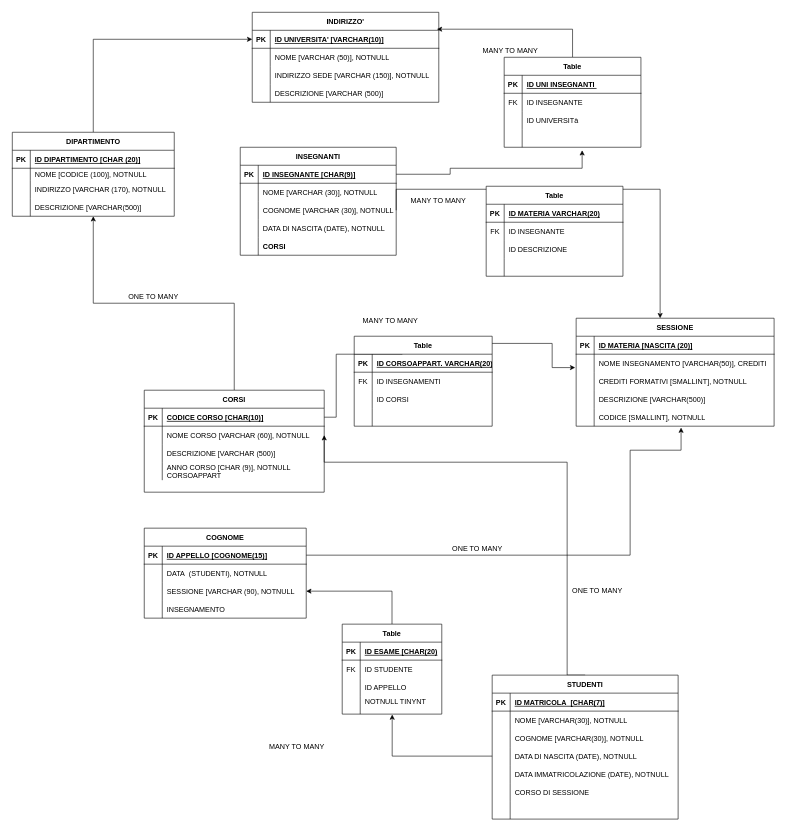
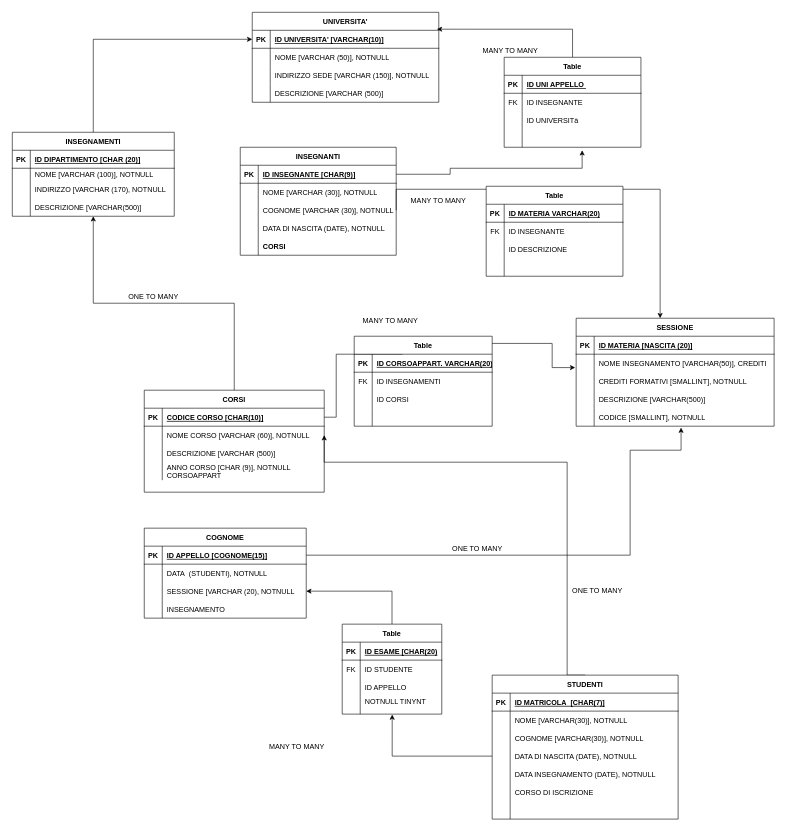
(345, 22) -> (345, 22)
(559, 85) -> (553, 85)
(93, 142) -> (93, 142)
(88, 175) -> (90, 175)
(226, 592) -> (226, 592)
(586, 775) -> (578, 775)
(547, 793) -> (551, 793)
